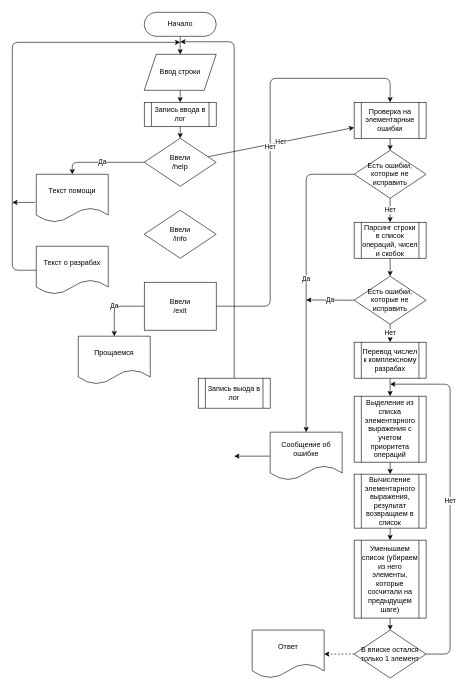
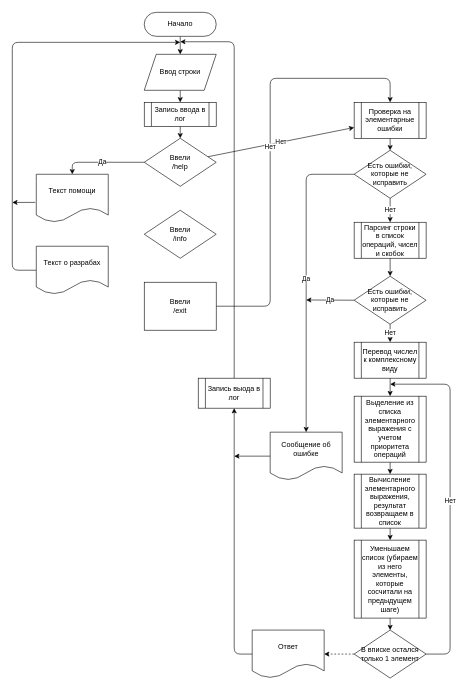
(115, 308) -> none
(114, 360) -> none
(390, 360) -> (390, 360)
none -> (235, 650)
